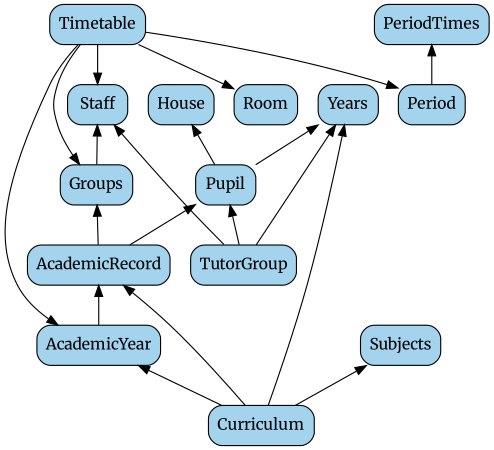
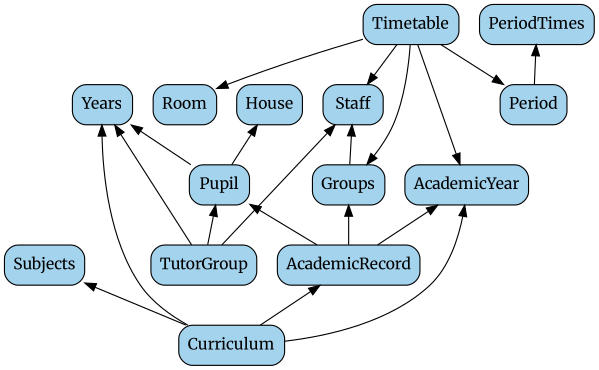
(99, 311) -> (403, 228)
